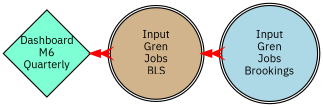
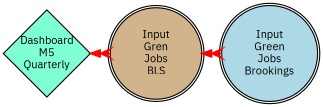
(47, 53) -> (47, 53)
(270, 53) -> (270, 53)
